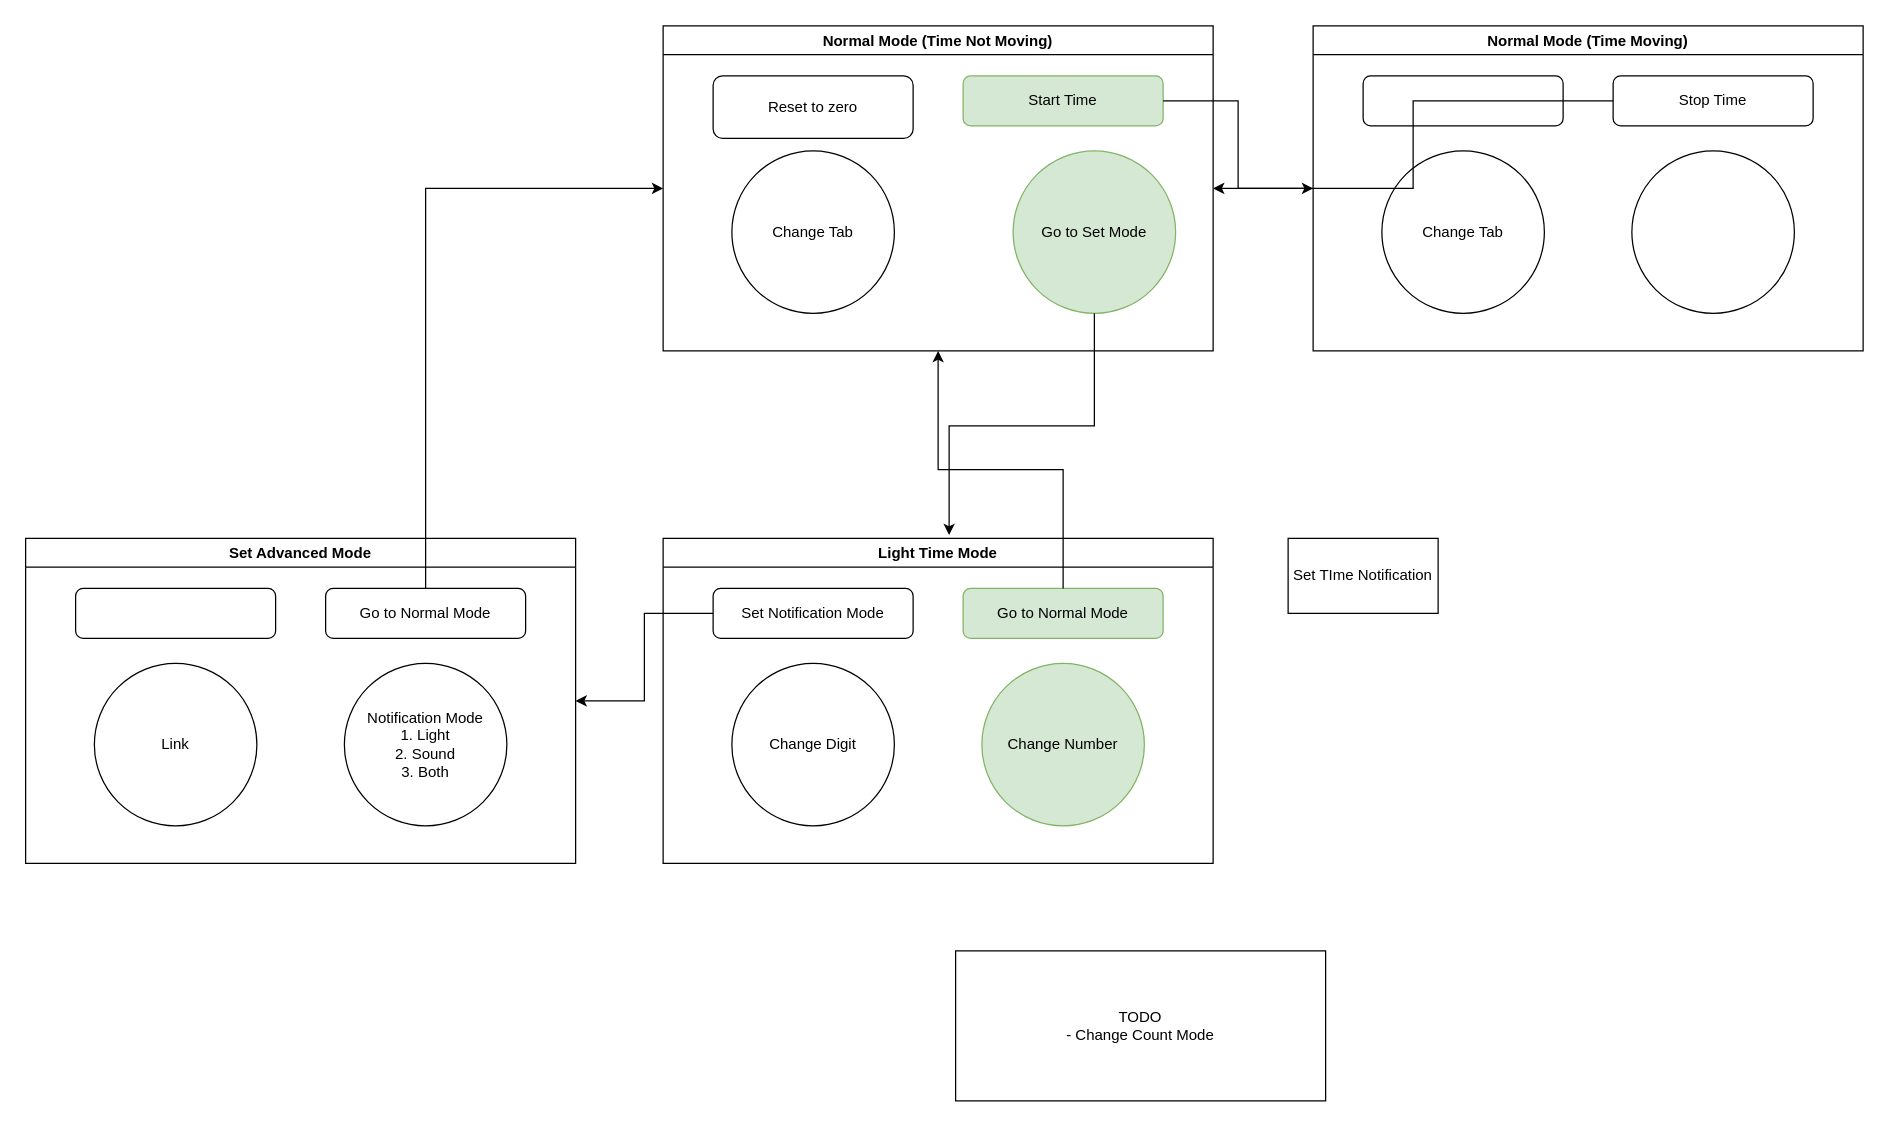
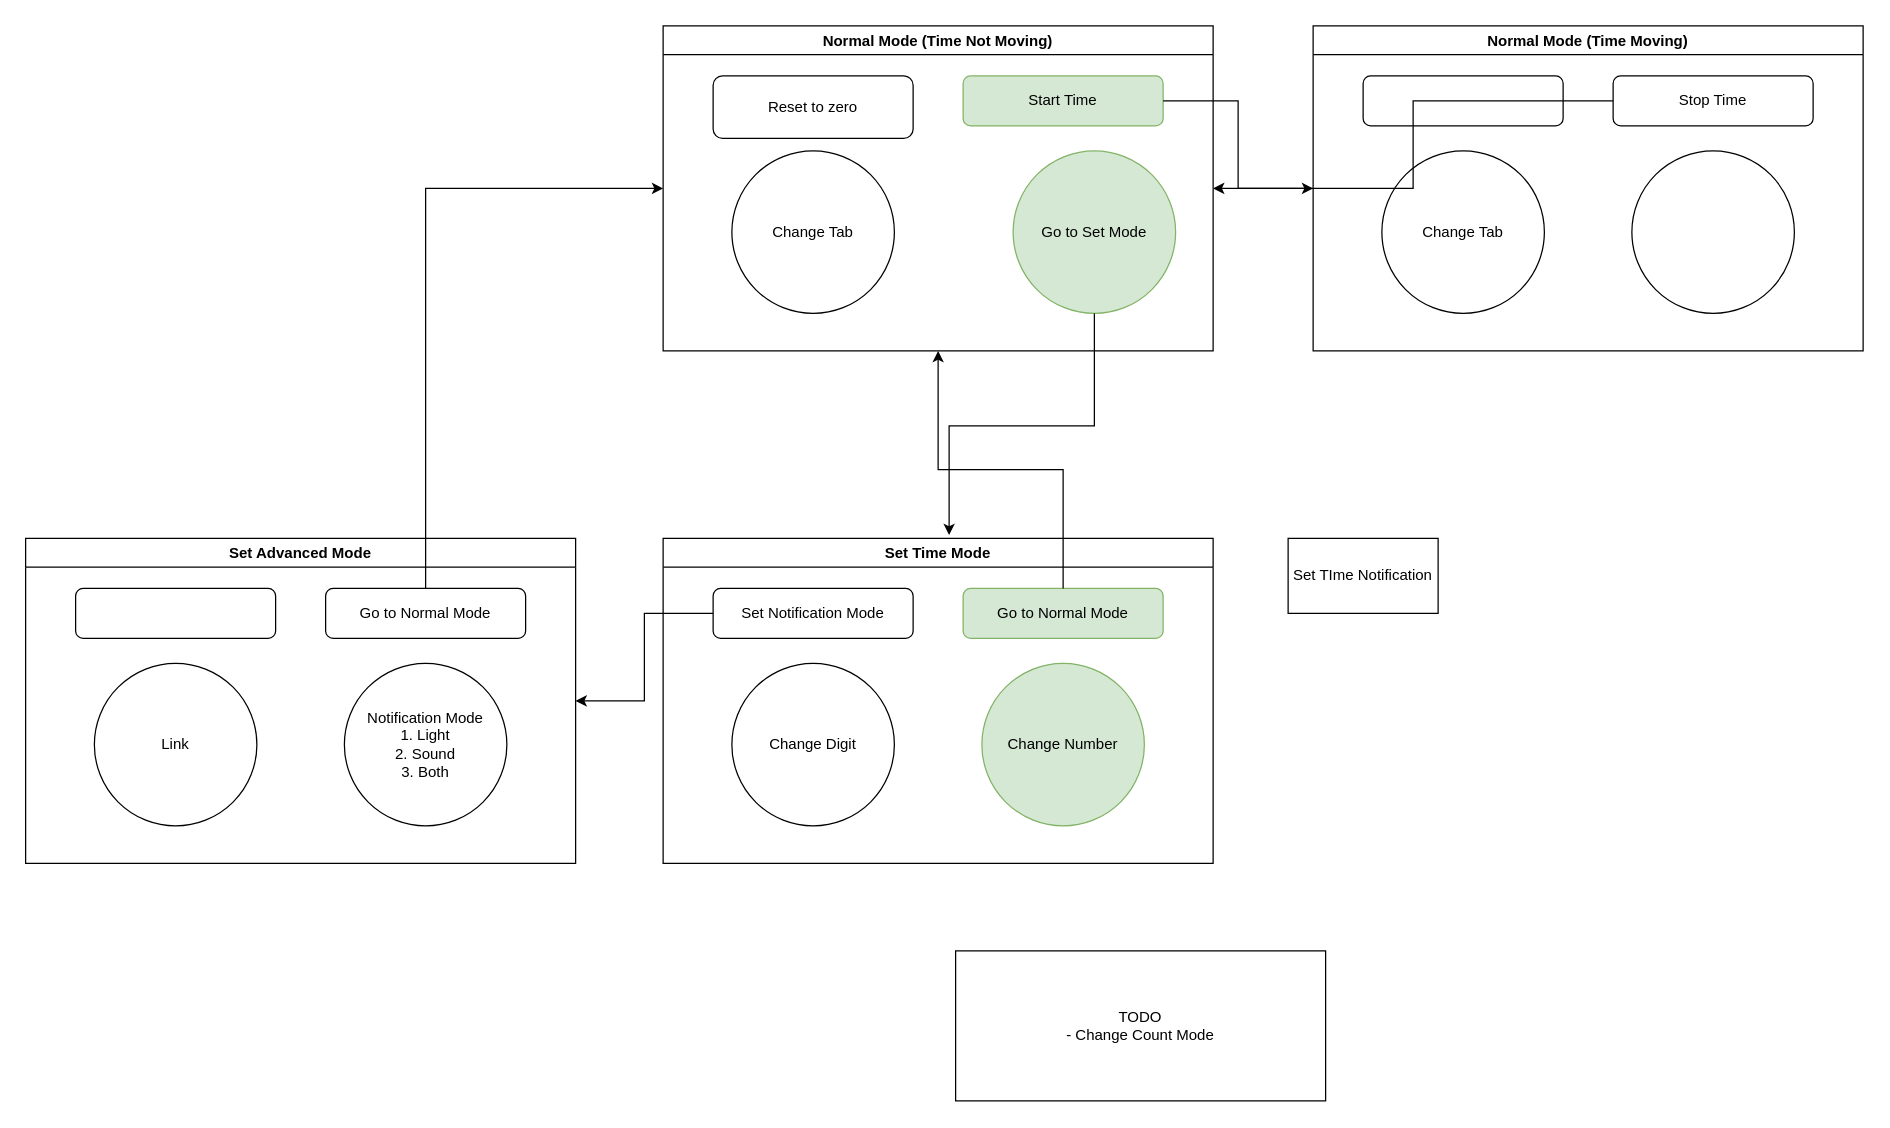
(938, 553) -> (938, 553)
